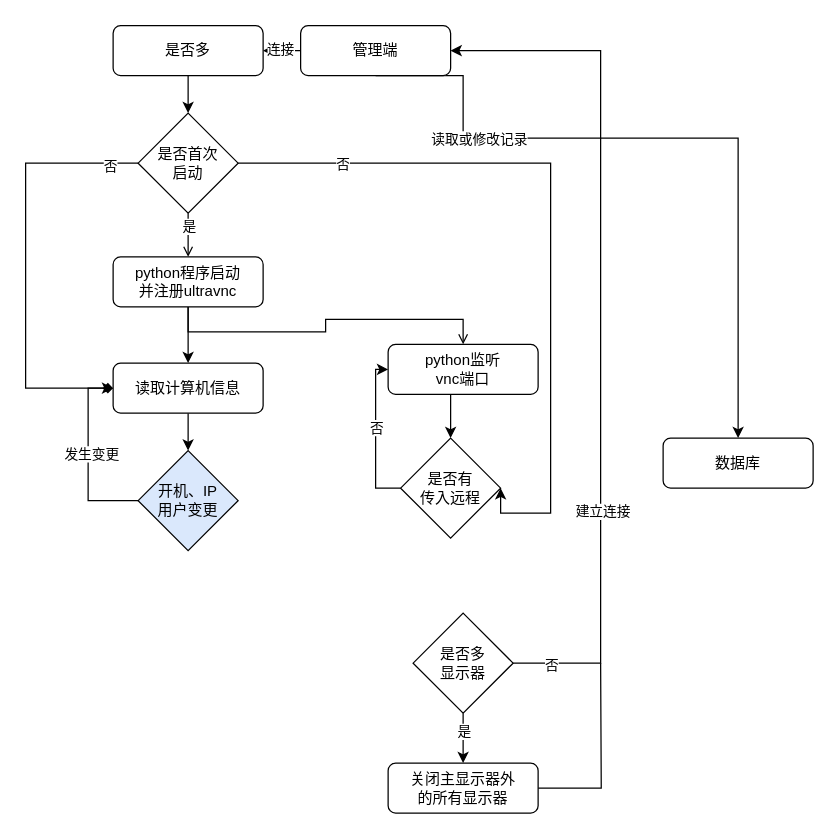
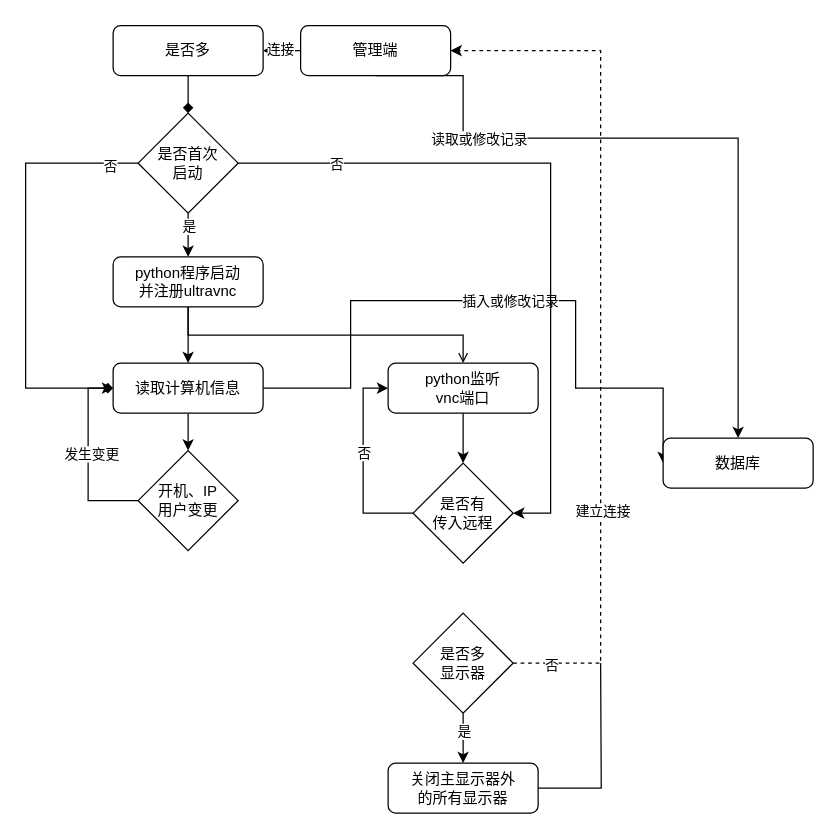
(188, 103) -> (188, 102)
(601, 207) -> (601, 207)
(188, 248) -> (188, 247)
none -> (491, 301)
(463, 369) -> (463, 388)
(451, 488) -> (463, 513)
(188, 501) -> (188, 501)
